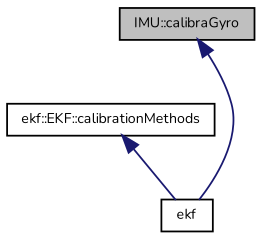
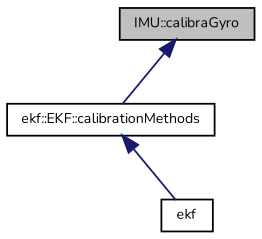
(233, 128) -> (143, 79)
